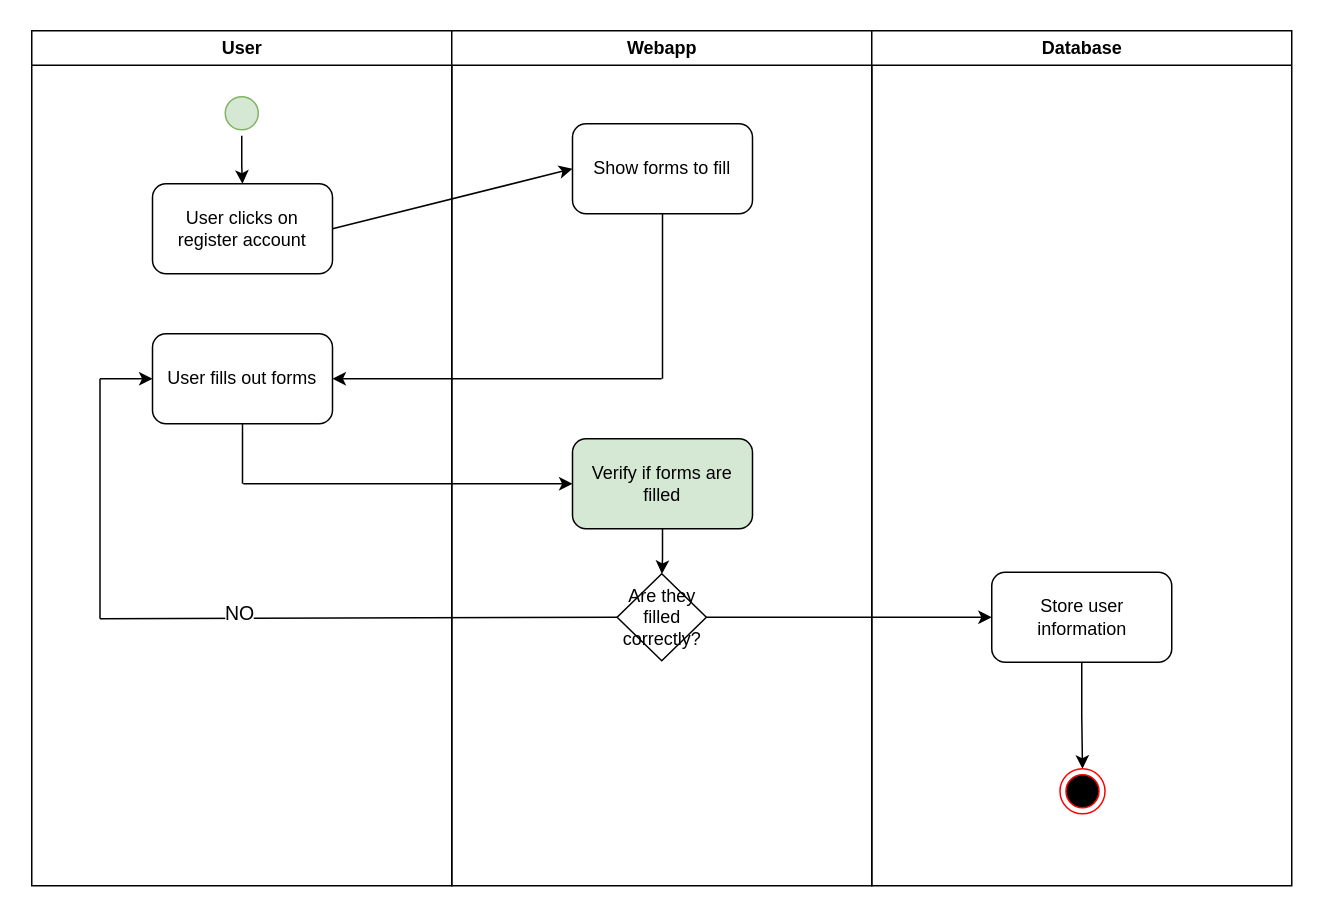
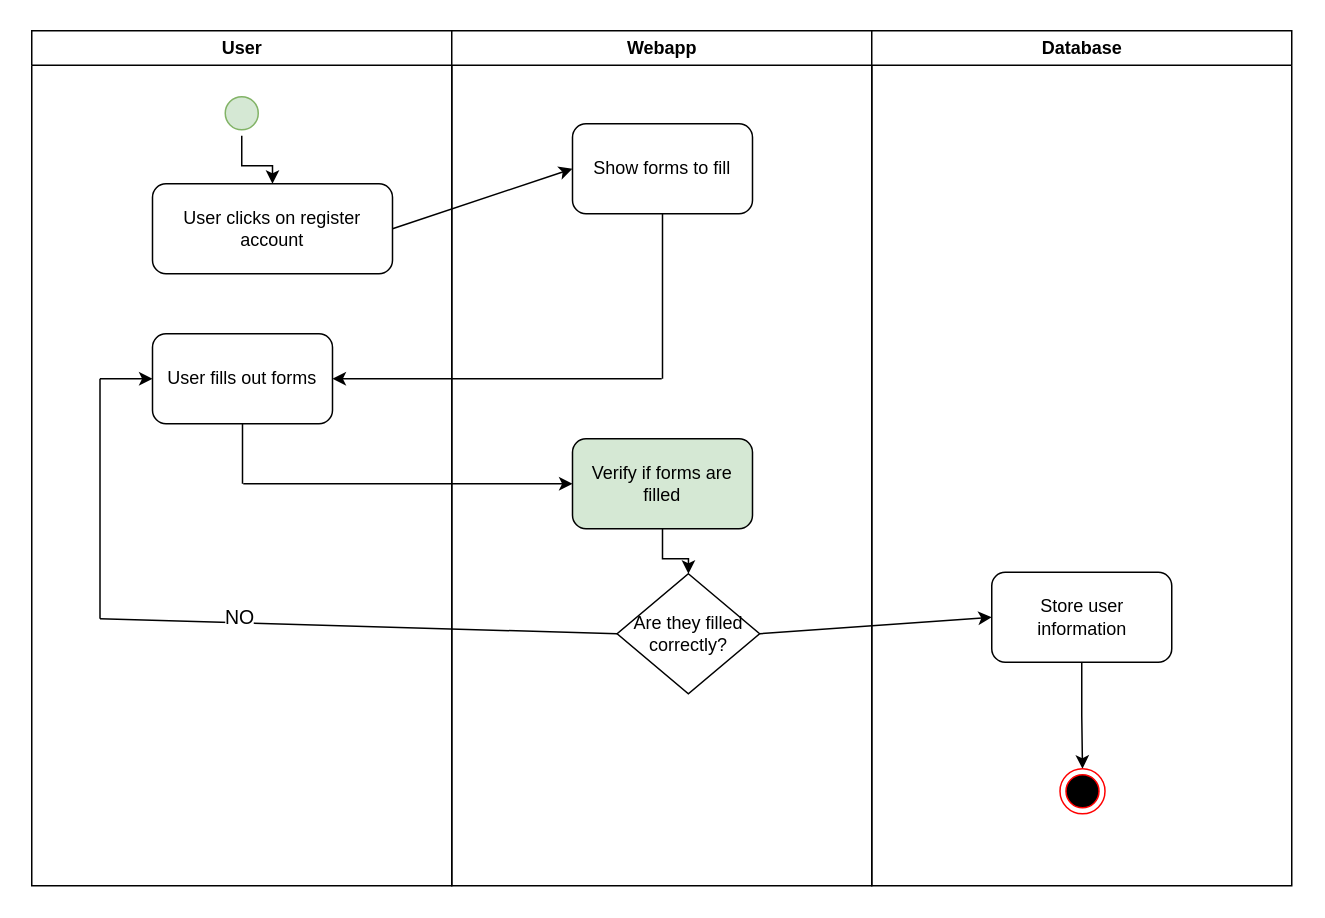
(242, 229) -> (272, 229)
(662, 617) -> (688, 634)
